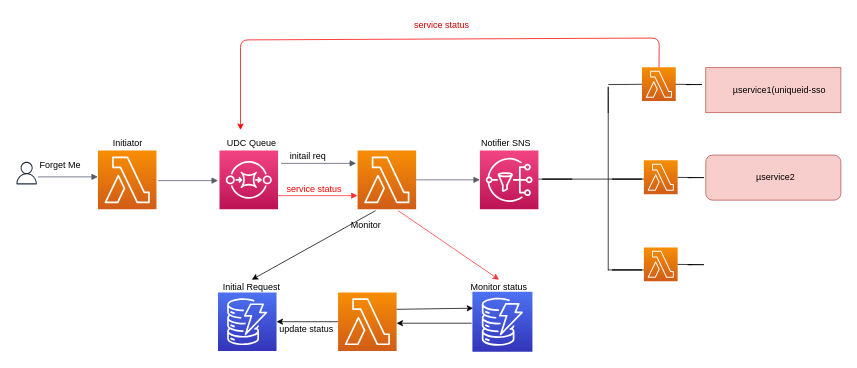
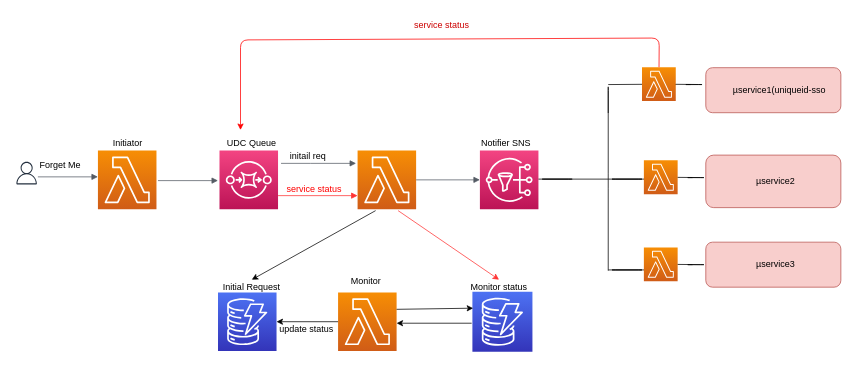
(773, 90) -> (773, 90)
(773, 177) -> (773, 181)
(367, 225) -> (367, 281)
none -> (773, 264)
